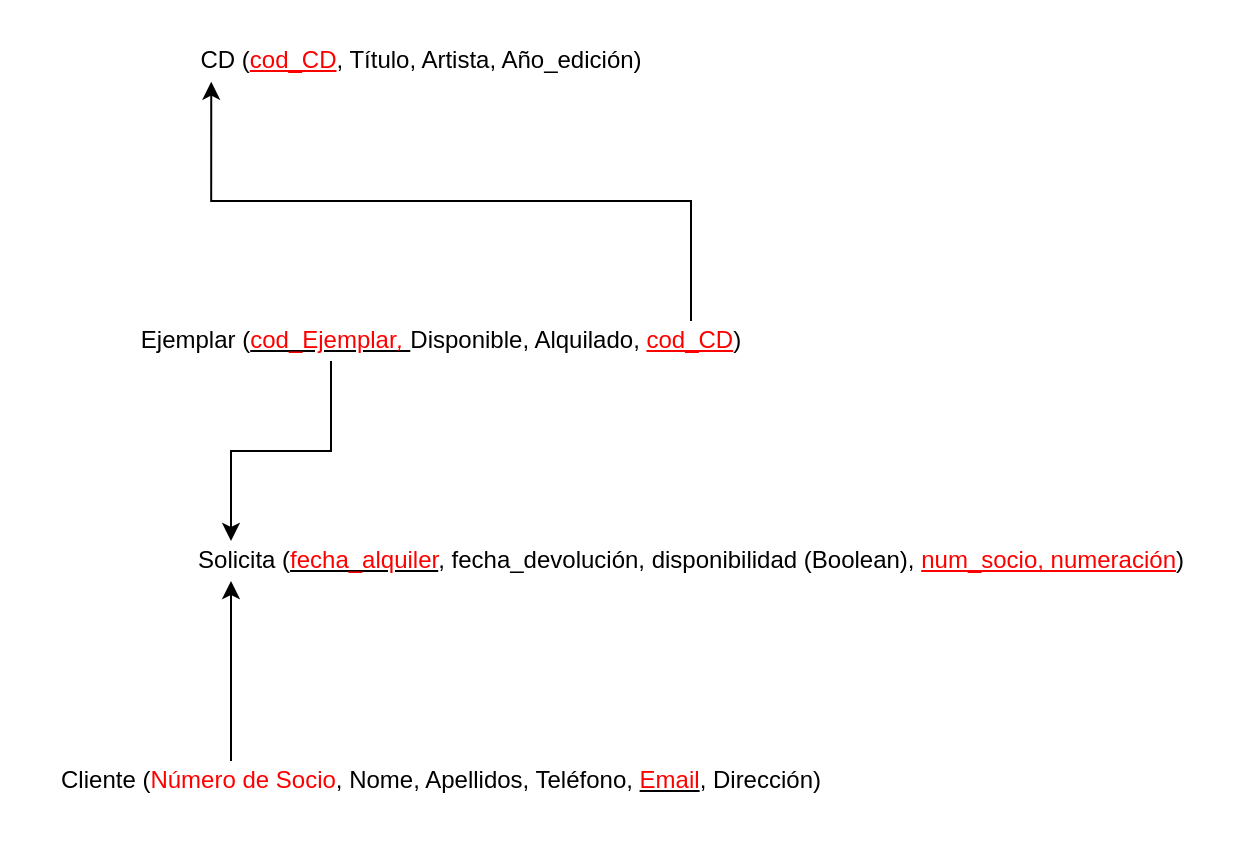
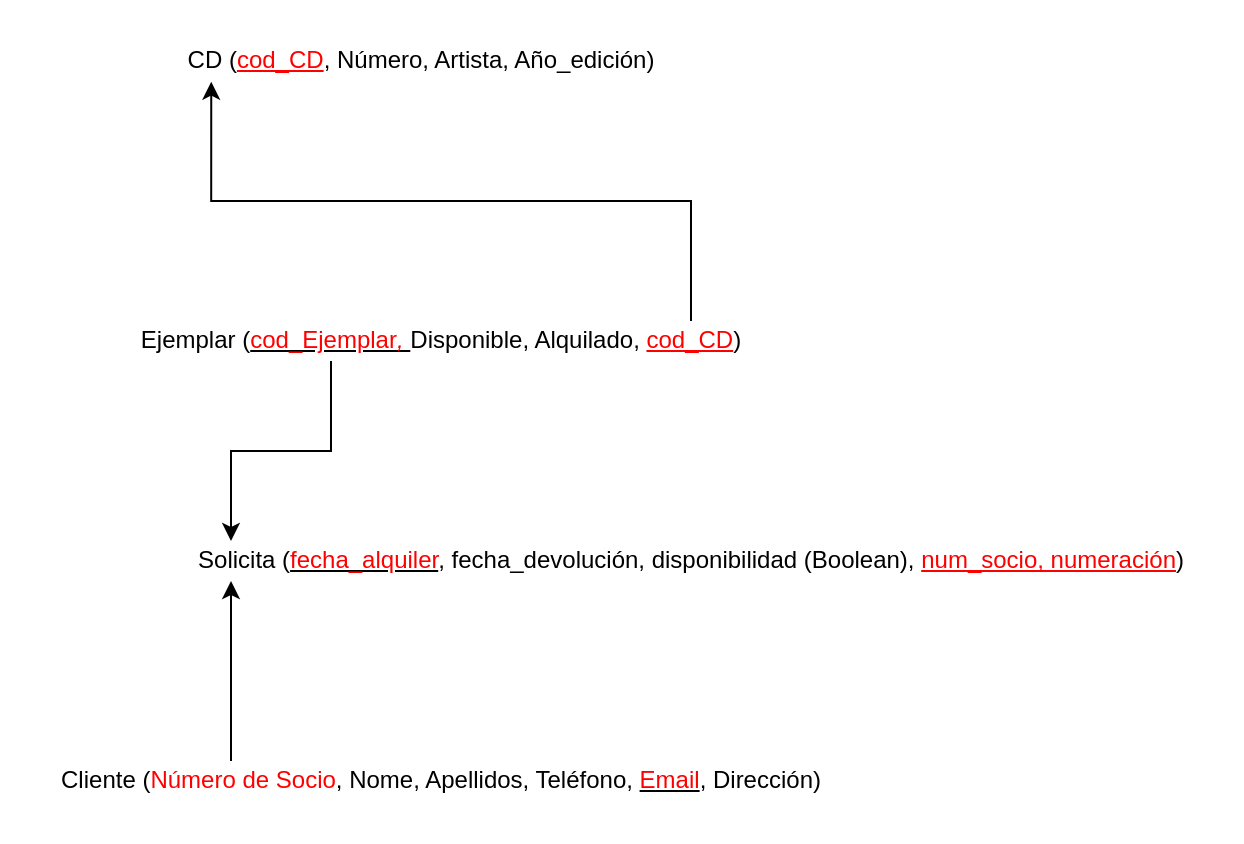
(422, 61) -> (422, 61)
